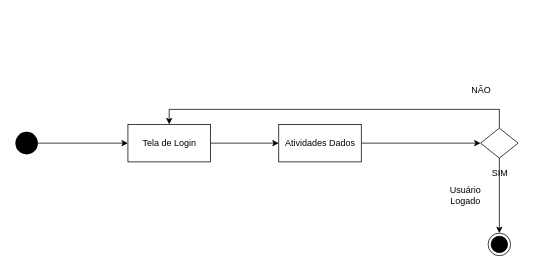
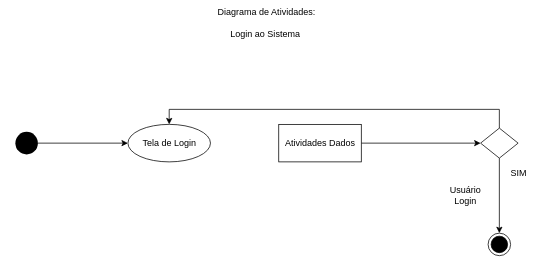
none -> (267, 23)
(481, 90) -> none
(169, 143) -> (169, 143)
(272, 143) -> none
(500, 173) -> (519, 173)
(465, 195) -> (465, 195)
